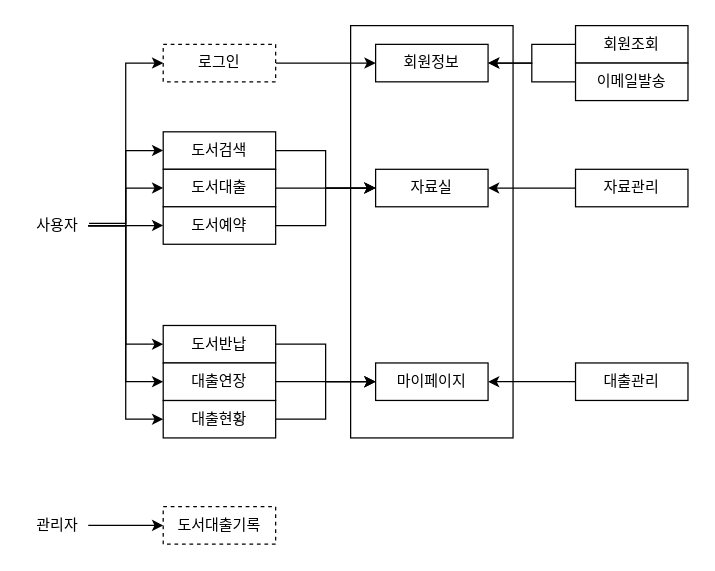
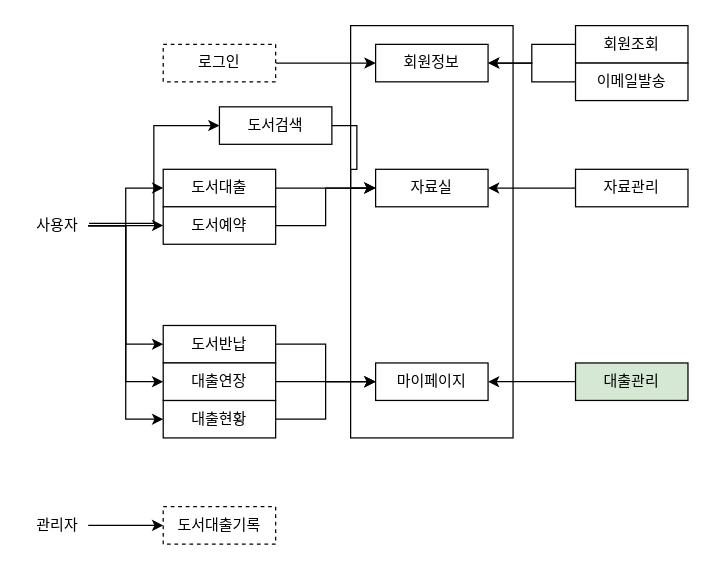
(126, 91) -> none
(219, 151) -> (276, 126)
(632, 382) -> (632, 382)
